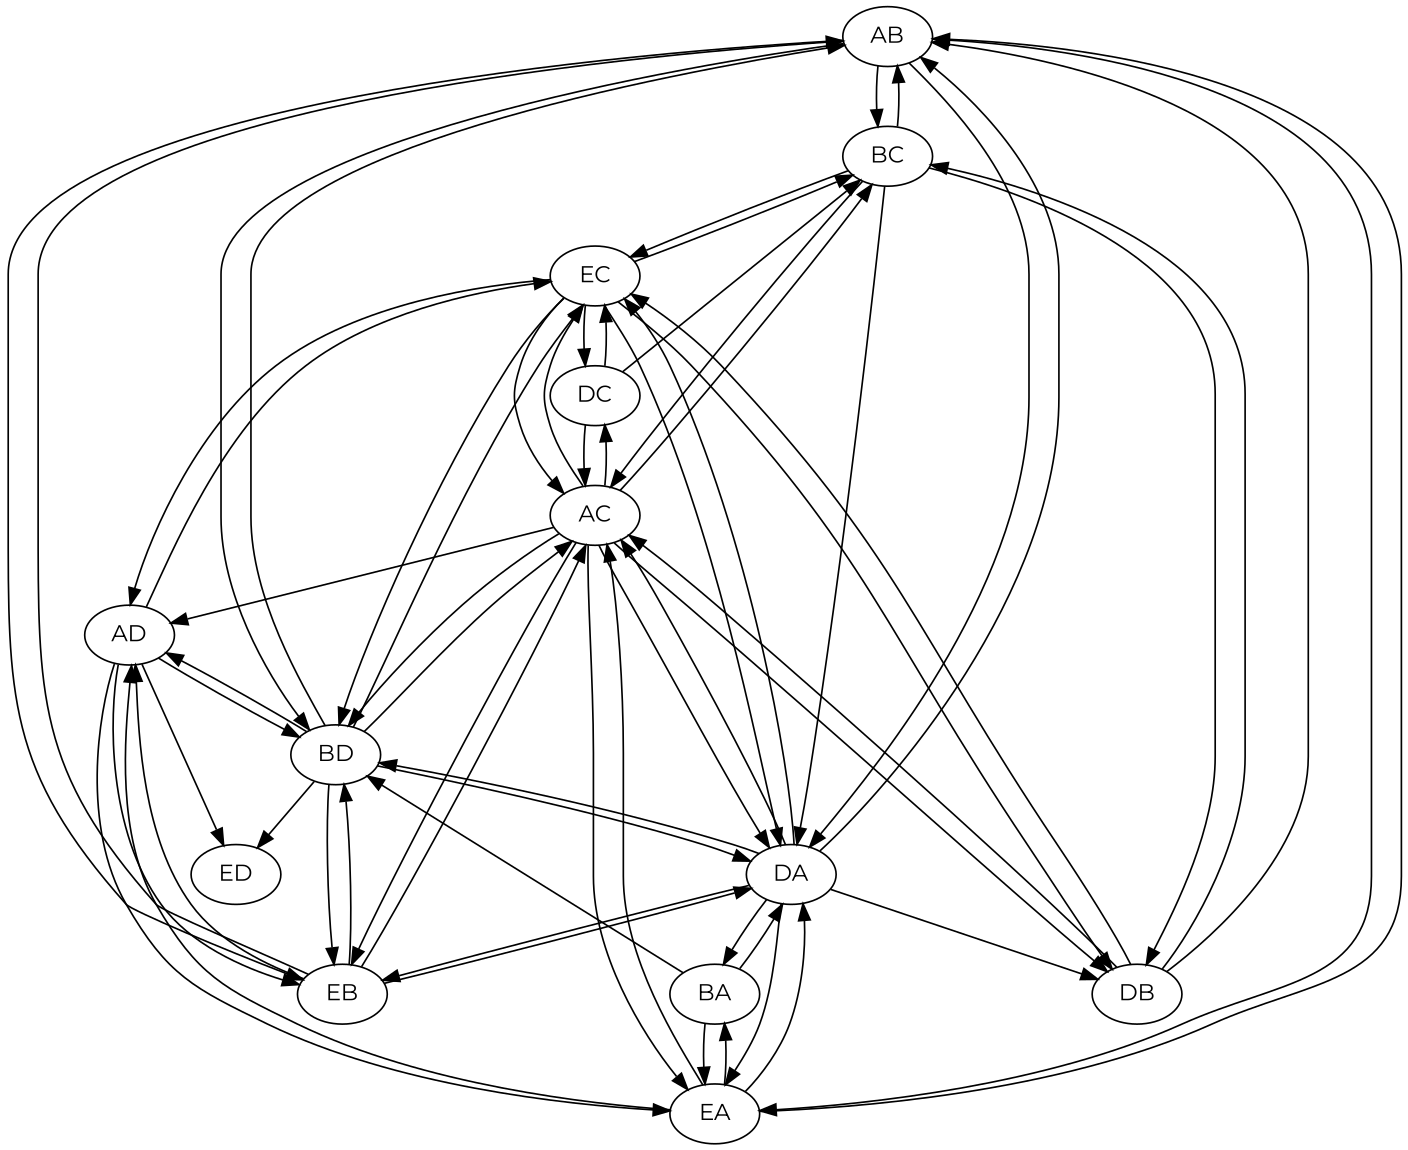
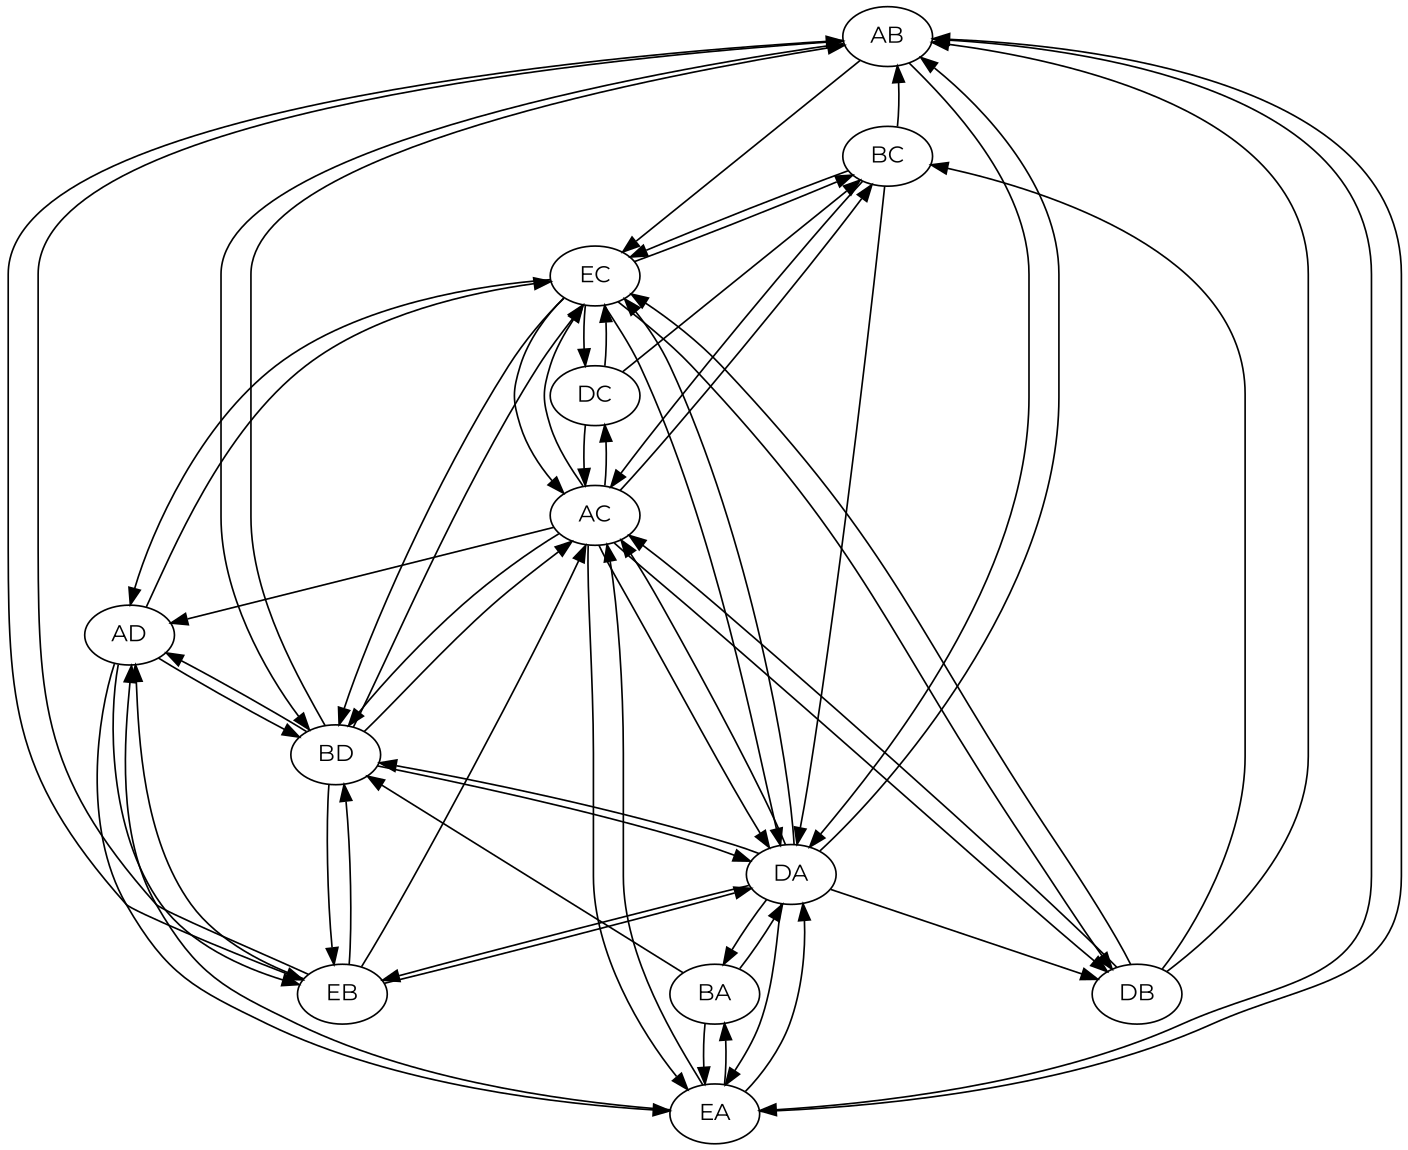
(877, 88) -> (748, 151)
(1215, 482) -> none
(463, 744) -> none
(236, 874) -> none
